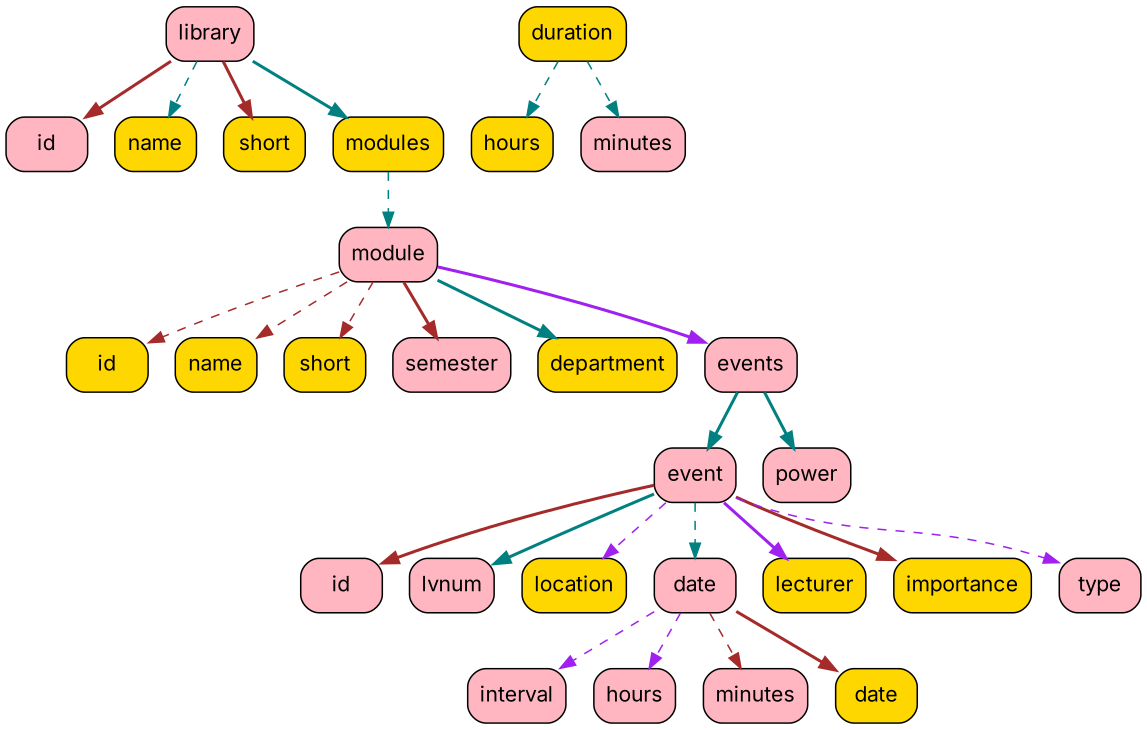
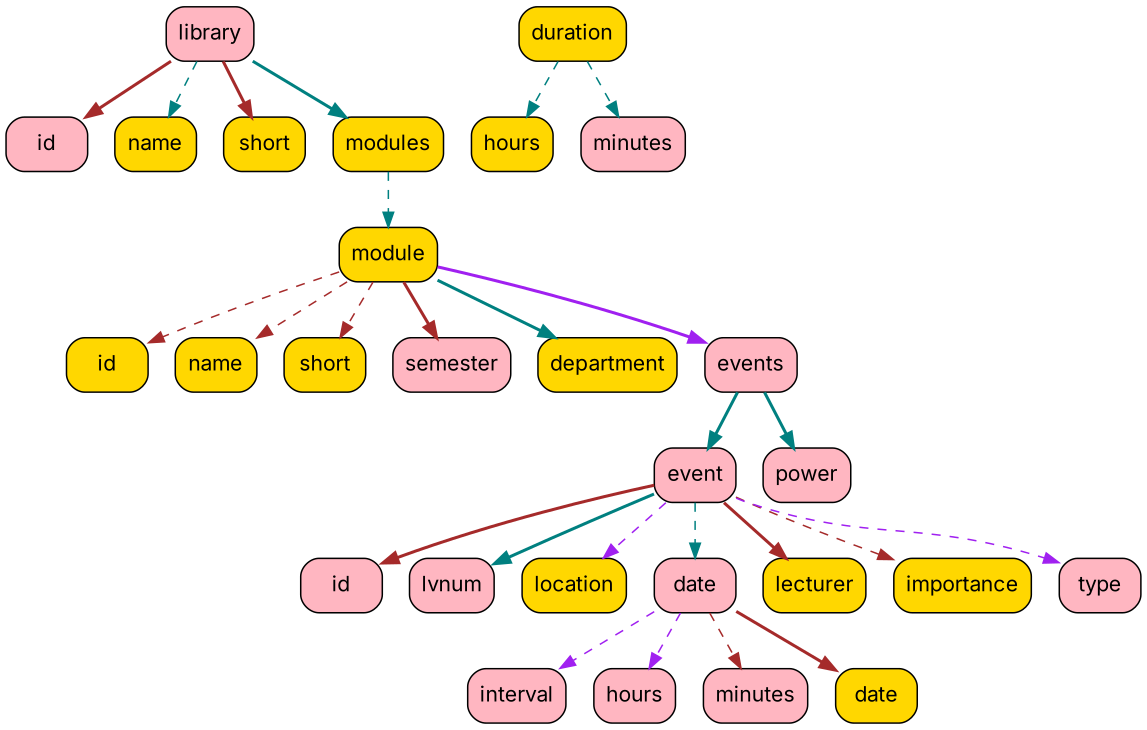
(388, 255) -> (388, 255)
(749, 525) -> (749, 525)
(814, 530) -> (814, 530)
